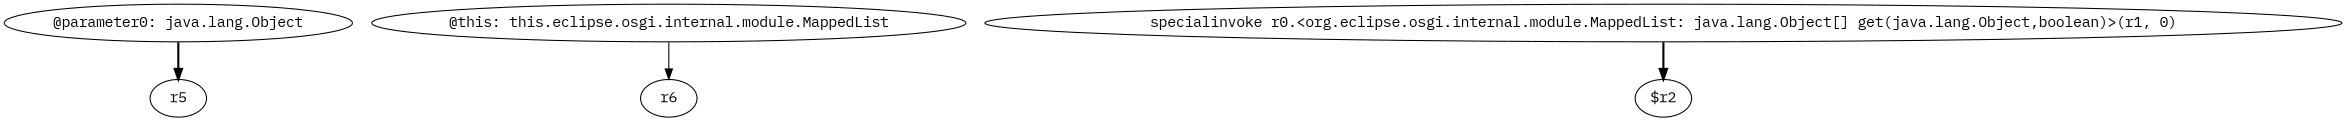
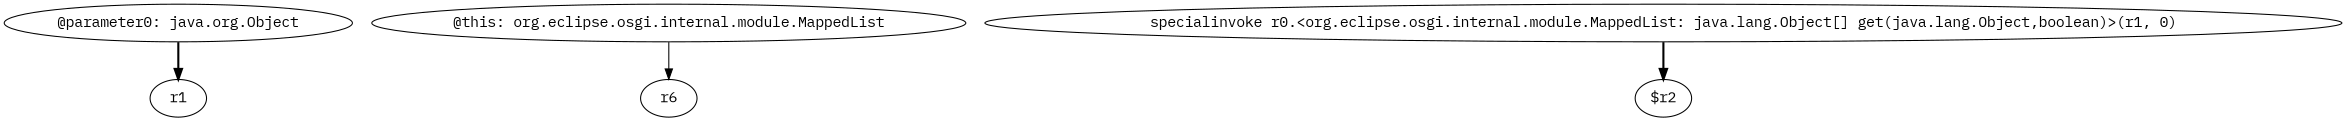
(178, 23) -> (178, 23)
(669, 23) -> (669, 23)
(178, 98) -> (178, 98)
